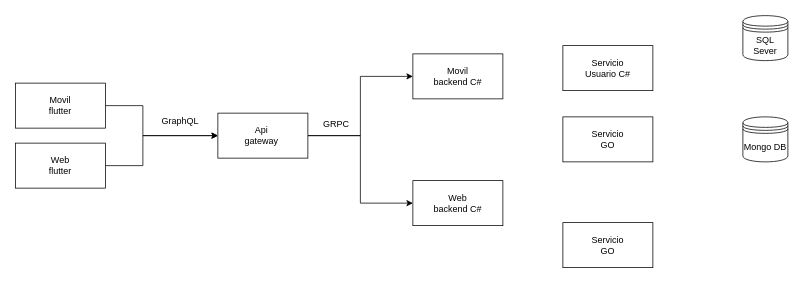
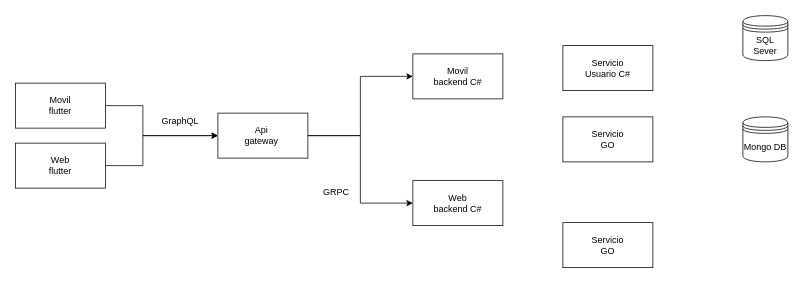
(336, 124) -> (336, 192)
